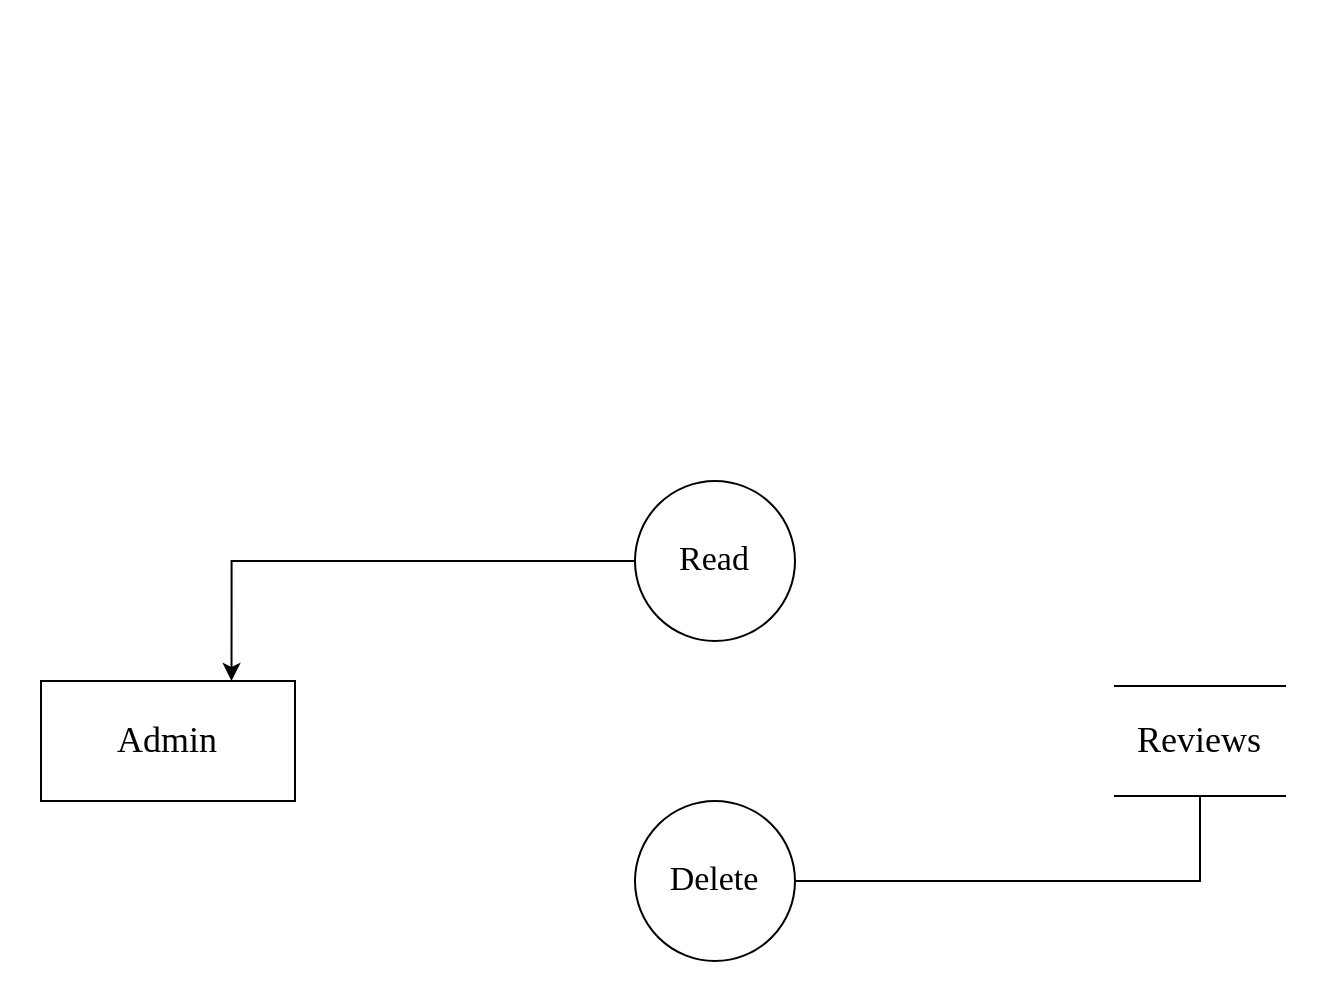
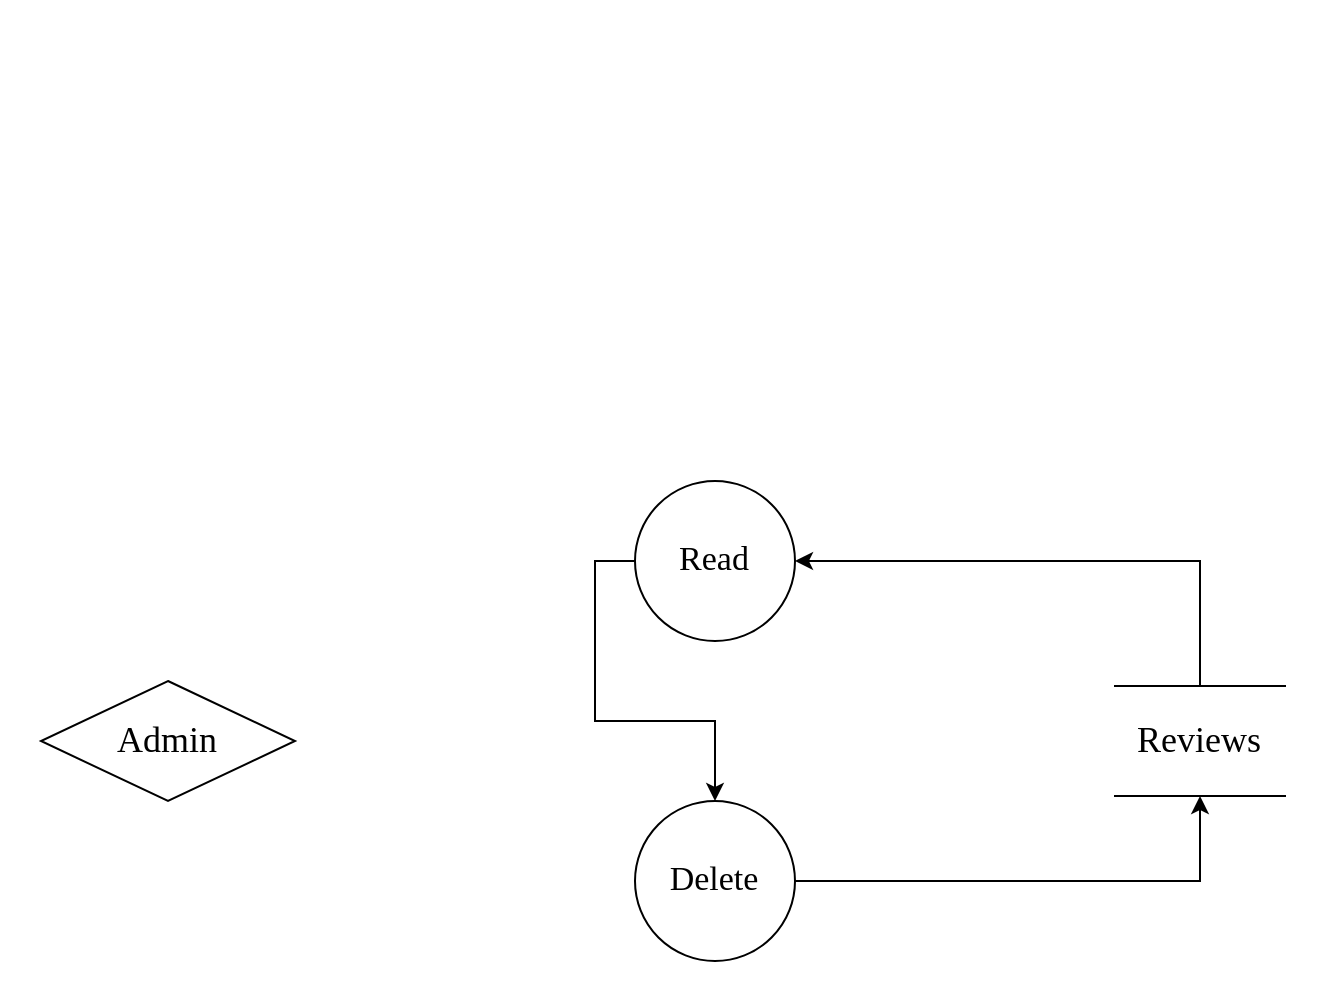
(361, 561) -> (607, 721)
none -> (1065, 561)
(168, 741) -> (168, 741)
(1200, 806) -> (1200, 811)
